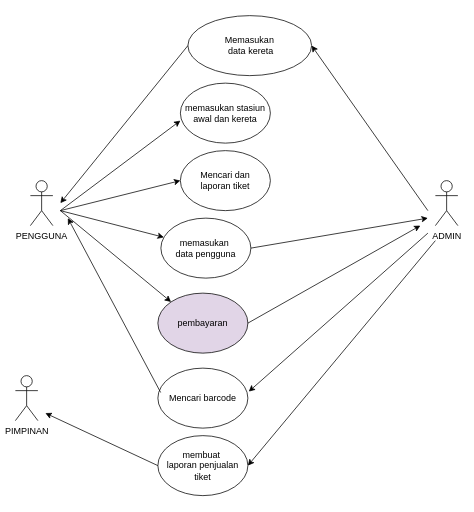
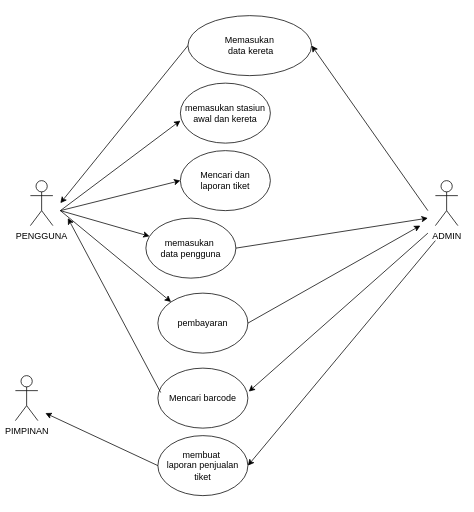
(206, 248) -> (191, 248)
(203, 323) -> (203, 323)
